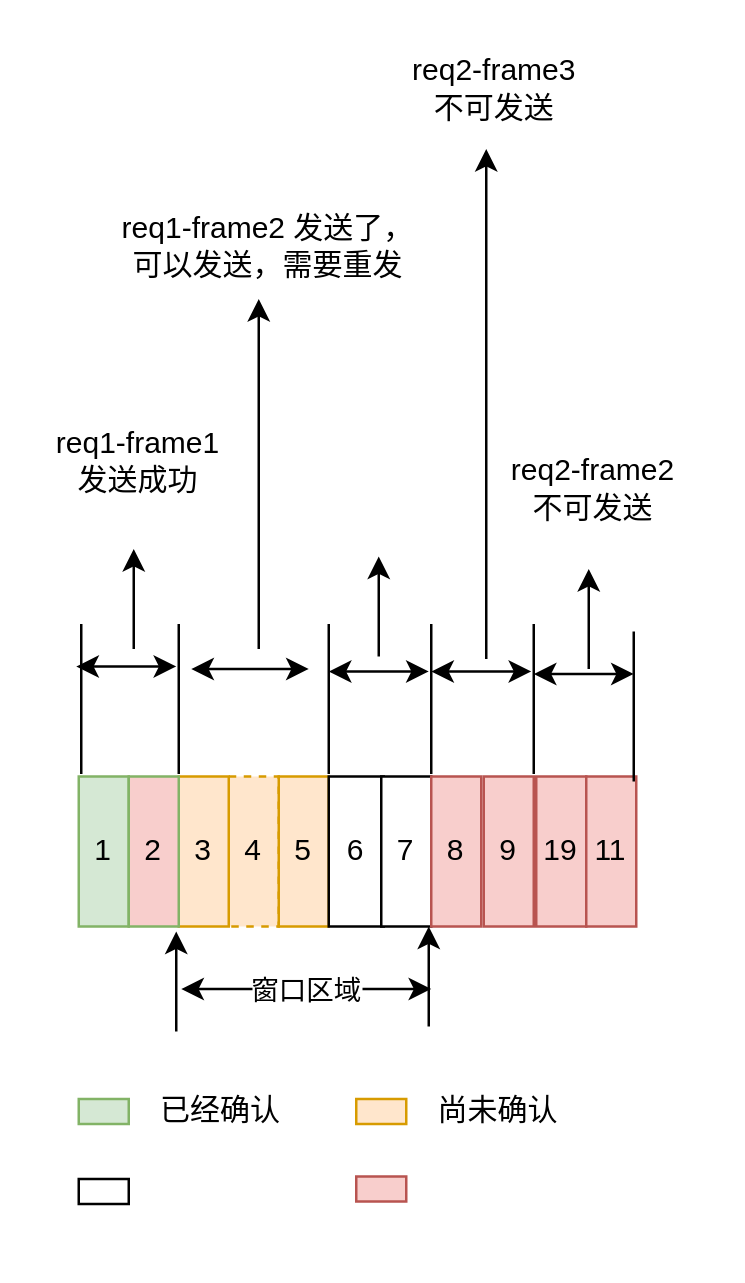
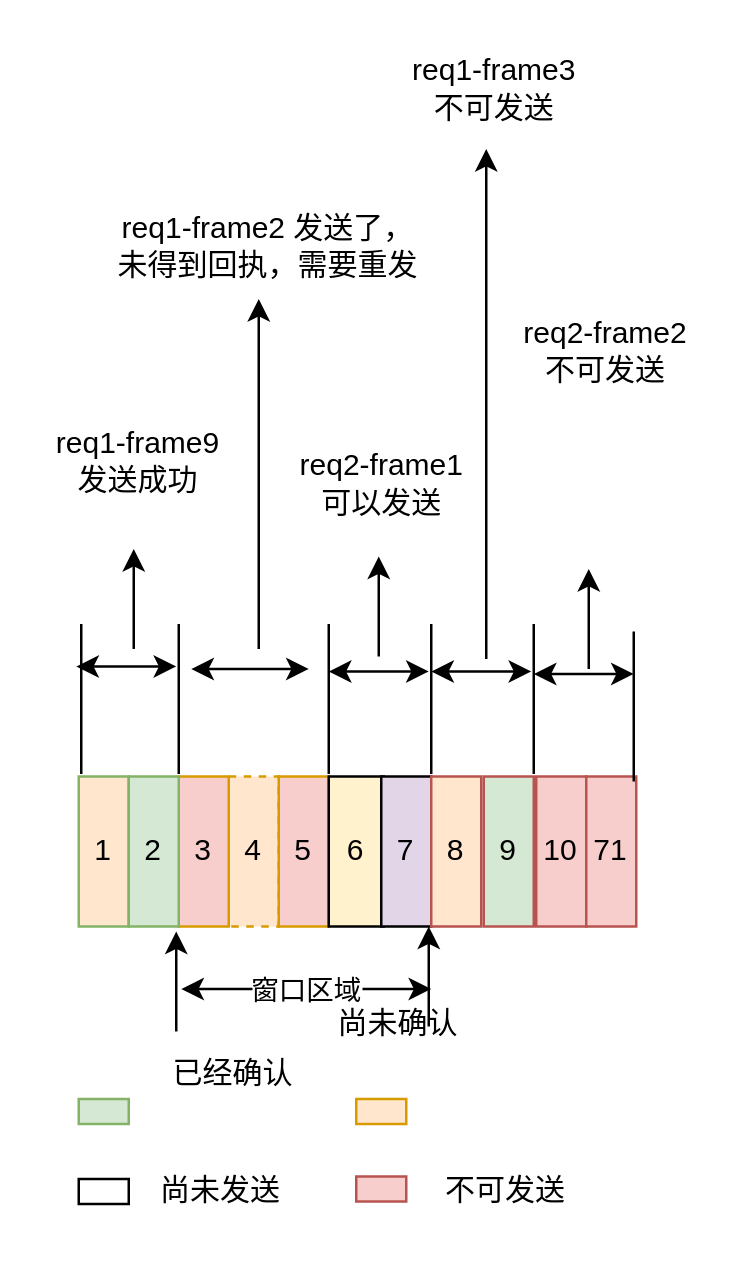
(495, 89) -> (495, 89)
(269, 246) -> (269, 246)
(139, 461) -> (139, 461)
none -> (383, 484)
(594, 489) -> (606, 351)
(104, 851) -> (104, 851)
(154, 851) -> (154, 851)
(204, 851) -> (204, 851)
(304, 851) -> (304, 851)
(356, 851) -> (356, 851)
(406, 851) -> (406, 851)
(456, 851) -> (456, 851)
(509, 851) -> (509, 851)
(561, 851) -> (561, 851)
(611, 851) -> (611, 851)
(221, 1111) -> (234, 1074)
(499, 1111) -> (399, 1024)
none -> (221, 1191)
none -> (506, 1191)
